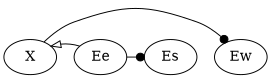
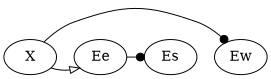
(70, 44) -> (60, 70)
